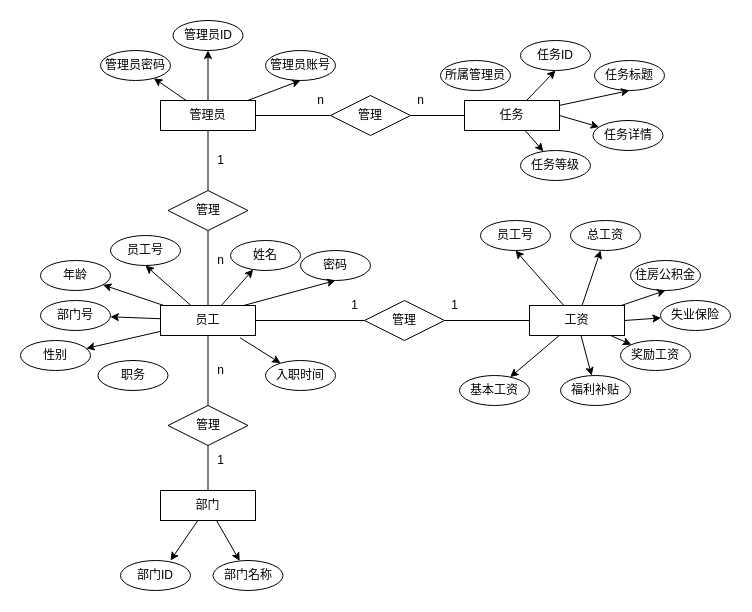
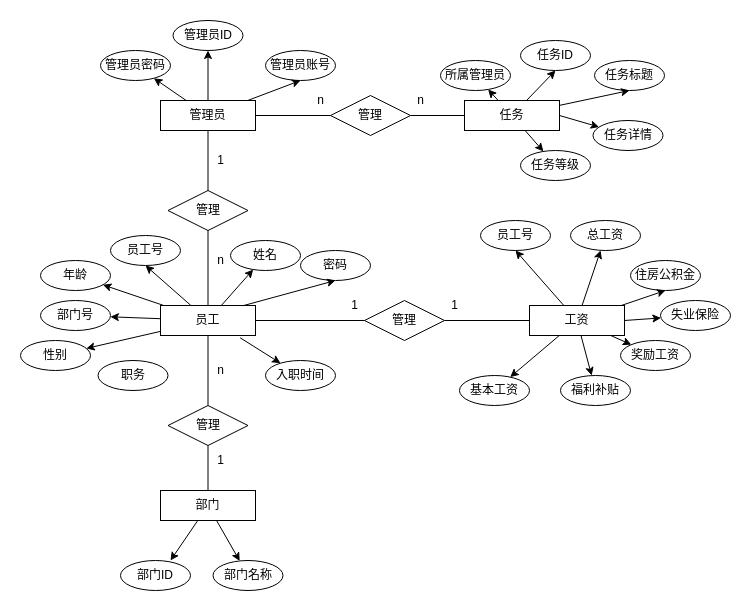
none -> (495, 97)
